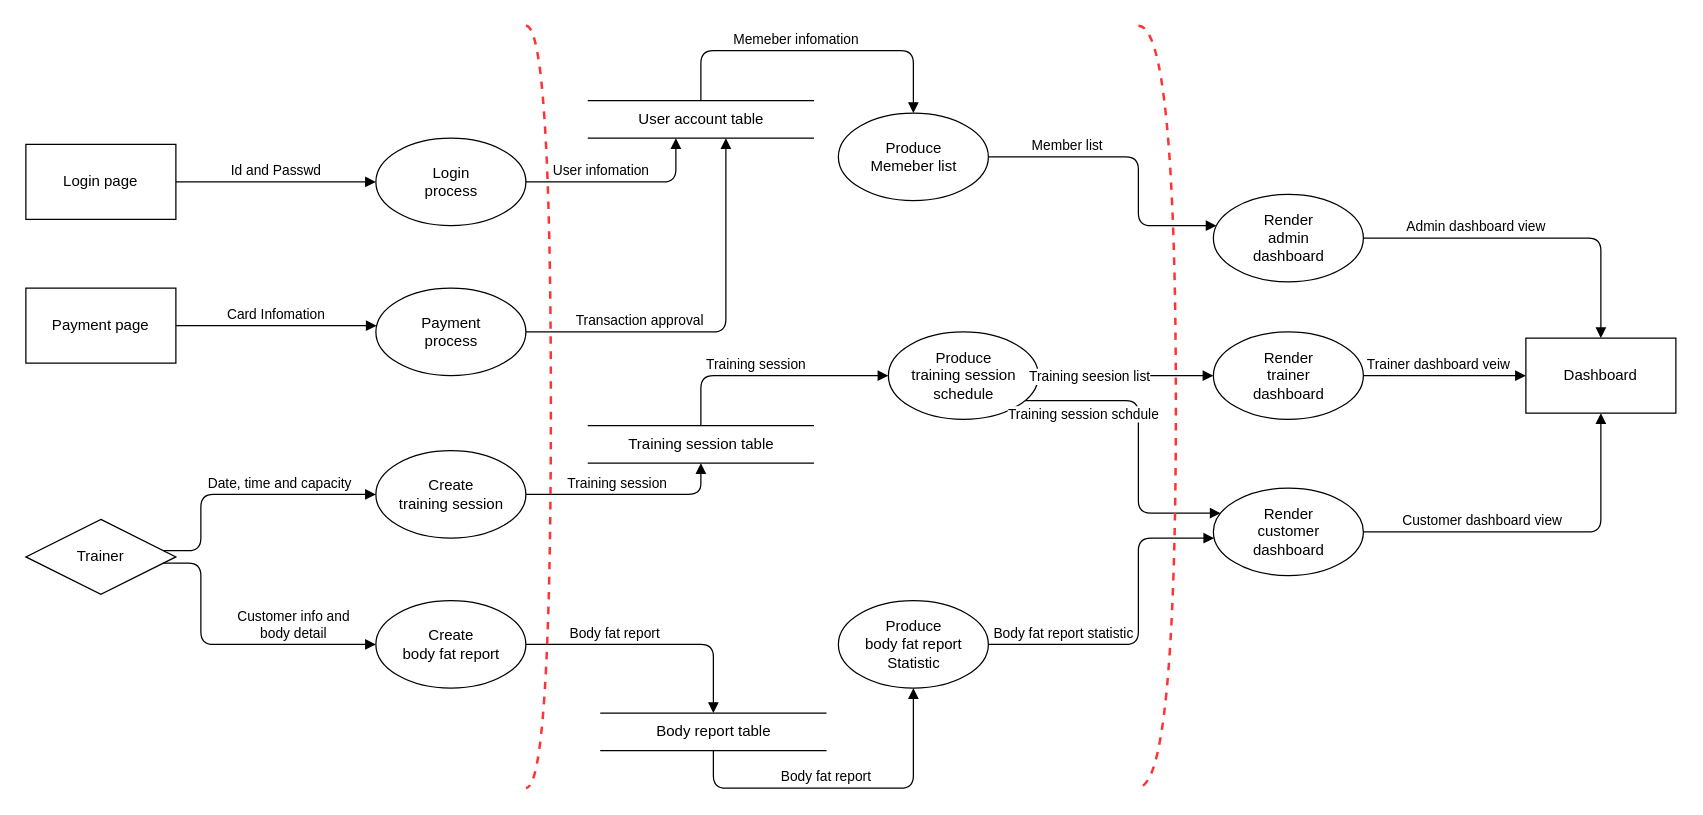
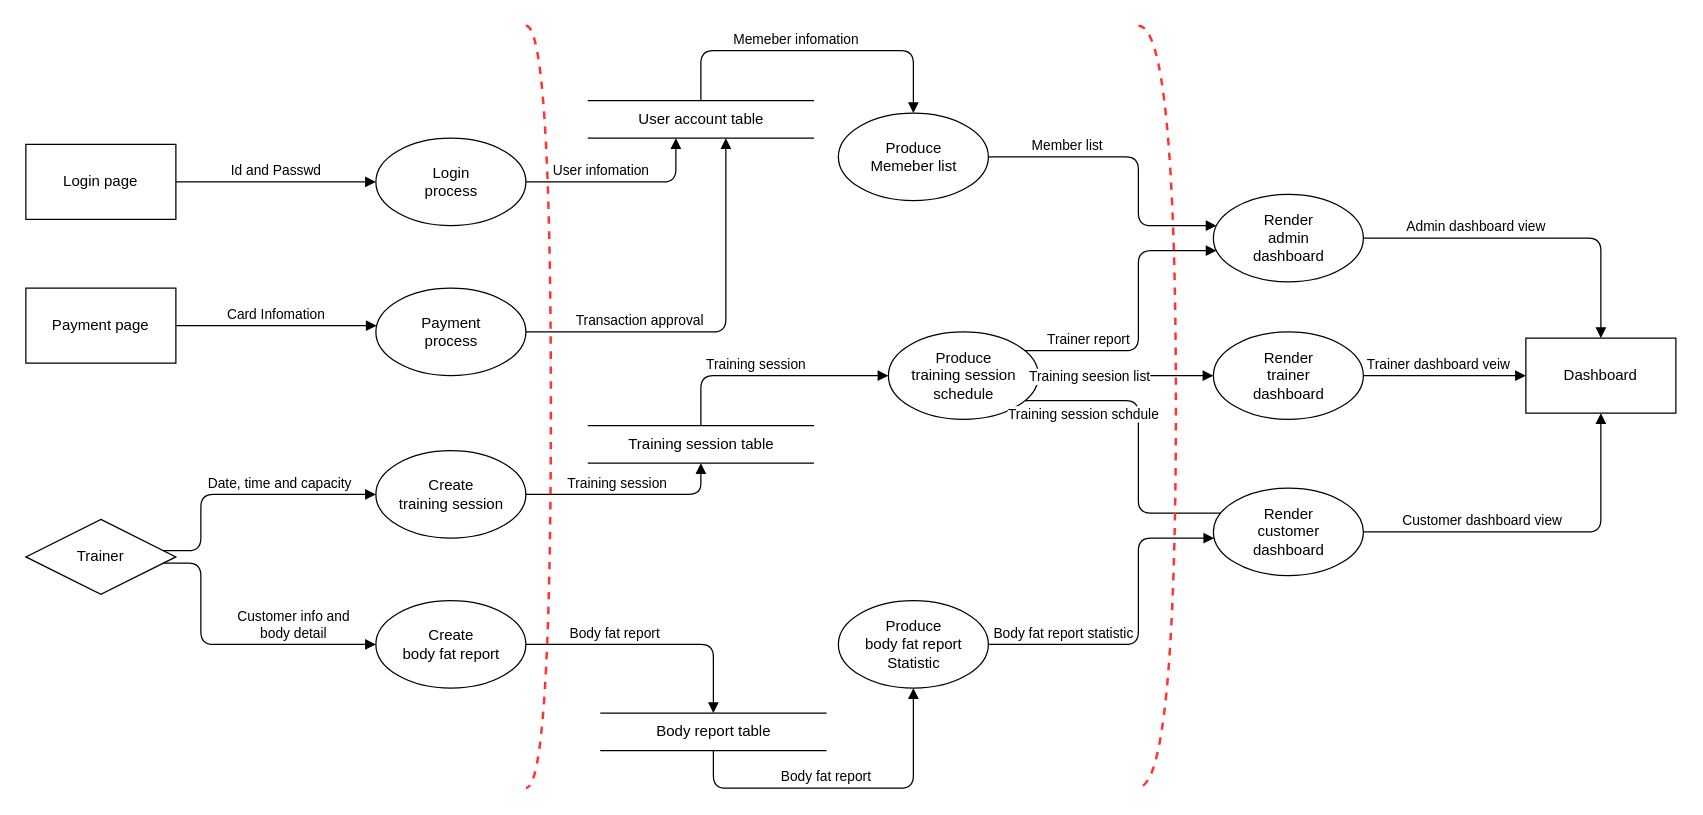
none -> (1138, 323)
(1209, 513) -> (1213, 513)
